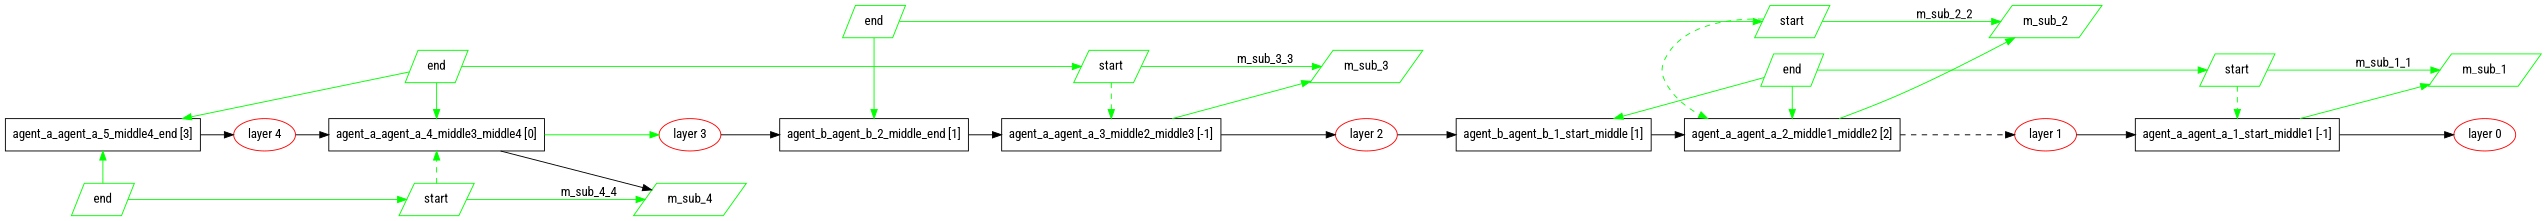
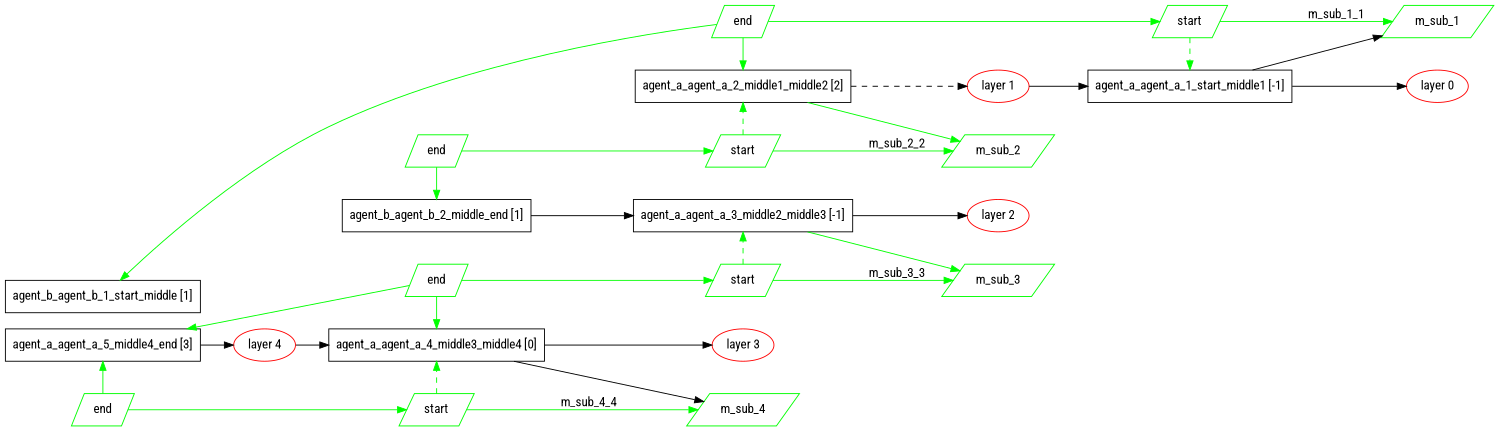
(2360, 103) -> (1313, 54)
(597, 135) -> (624, 345)
(746, 135) -> none
(1422, 135) -> none
(1663, 135) -> none
